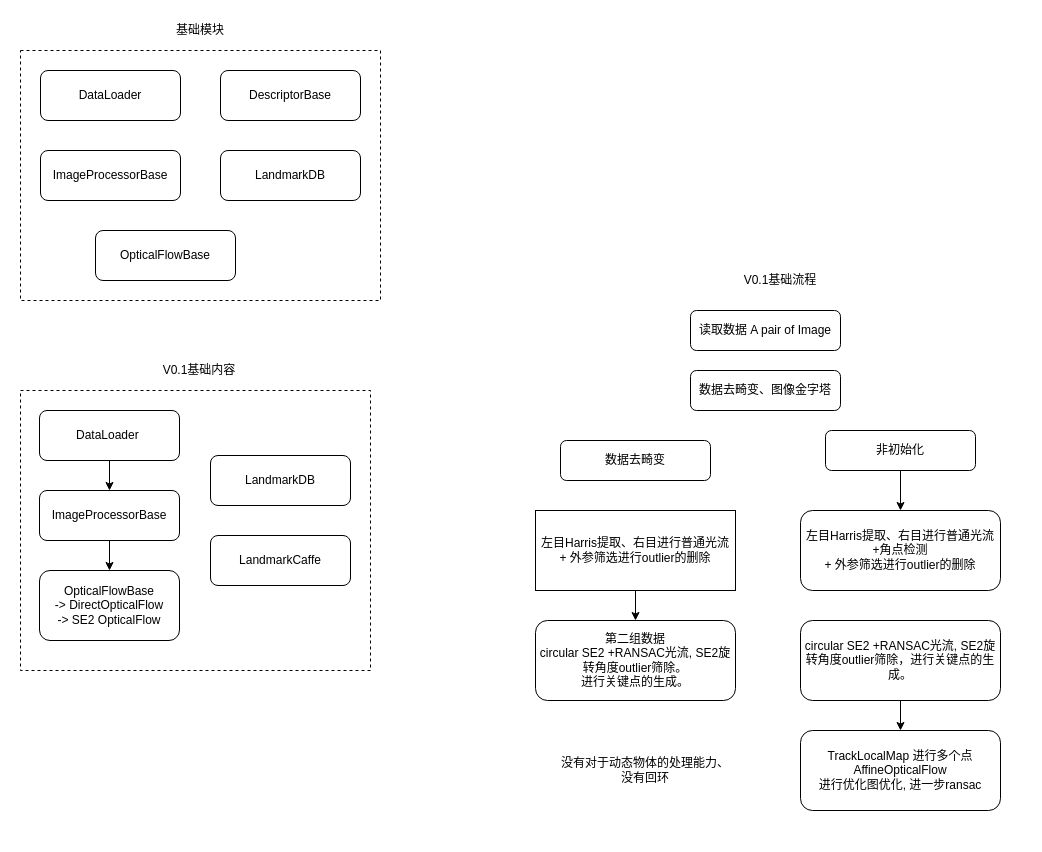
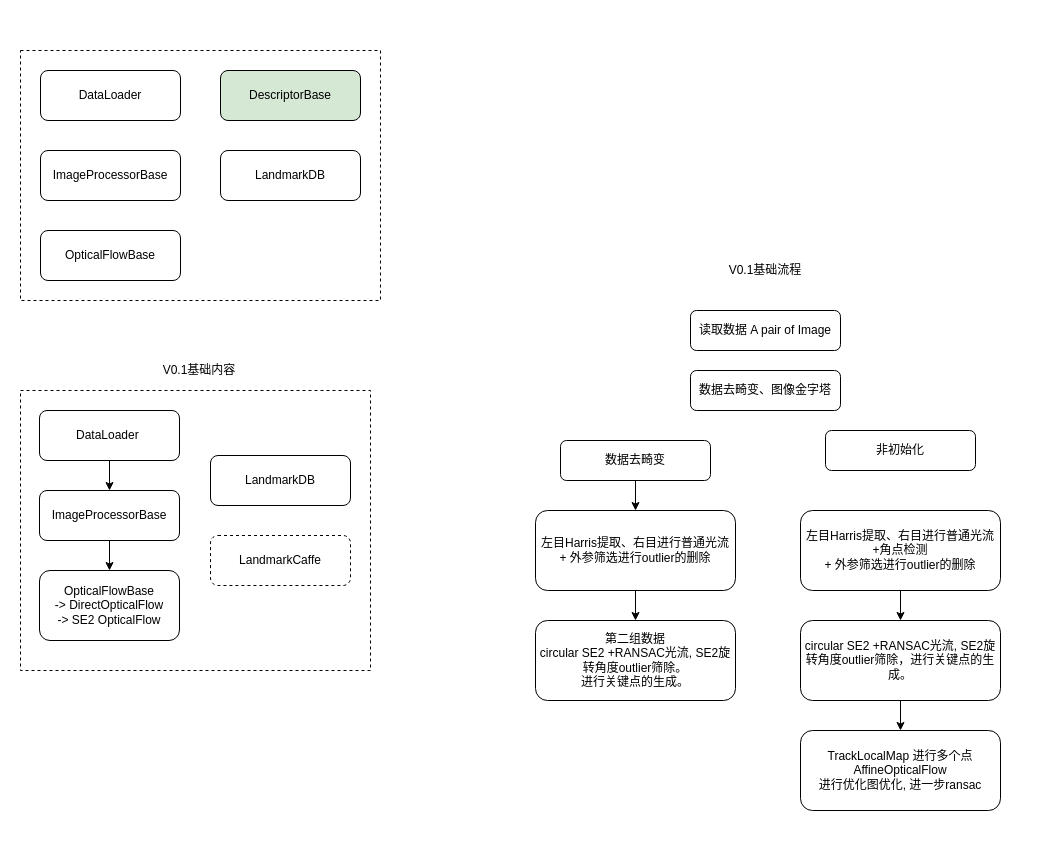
(201, 31) -> none
(291, 96) -> (291, 96)
(166, 256) -> (111, 256)
(781, 281) -> (766, 271)
(901, 487) -> none
none -> (636, 500)
(636, 551) -> (636, 551)
(281, 561) -> (281, 561)
none -> (901, 610)
(646, 771) -> none
